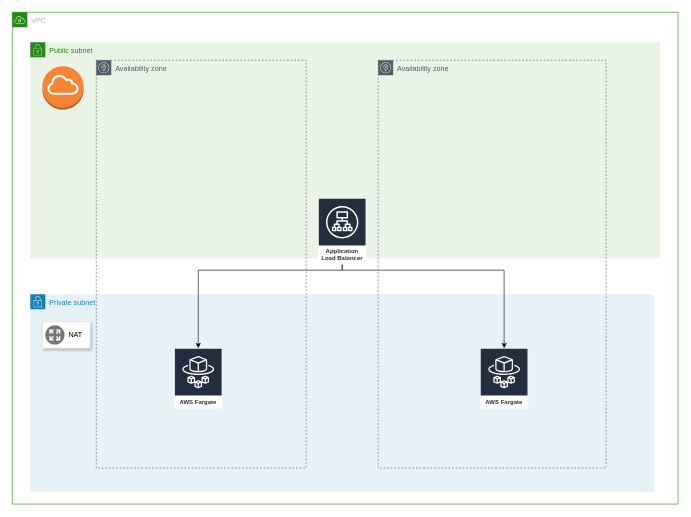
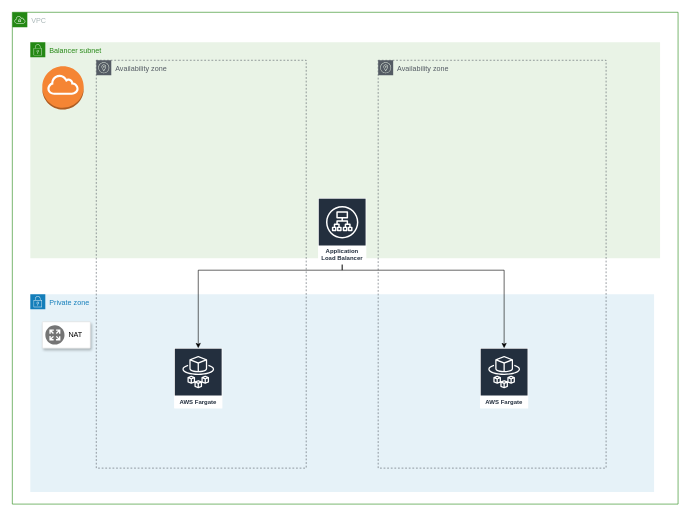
(73, 51) -> (78, 51)
(76, 303) -> (72, 303)
